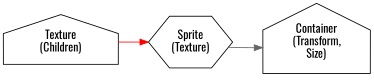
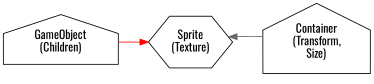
(61, 42) -> (61, 42)
(241, 48) -> (250, 36)
